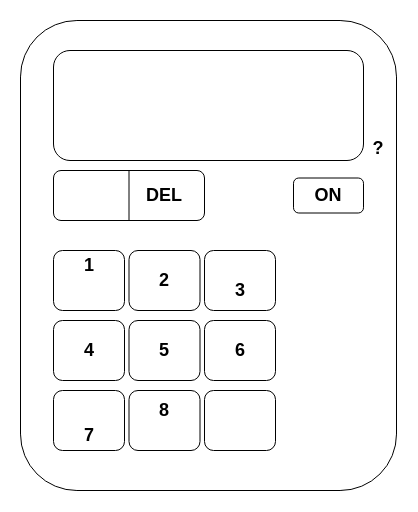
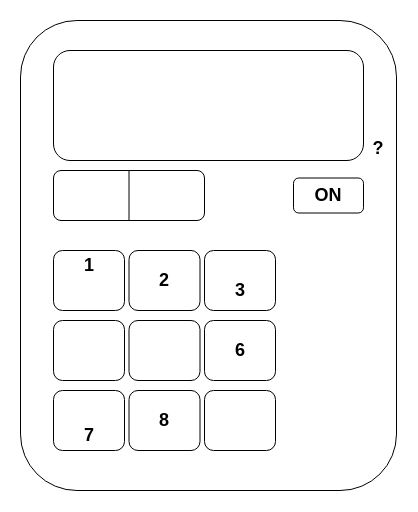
(165, 196) -> none
(89, 351) -> none
(165, 351) -> none
(165, 411) -> (165, 421)
